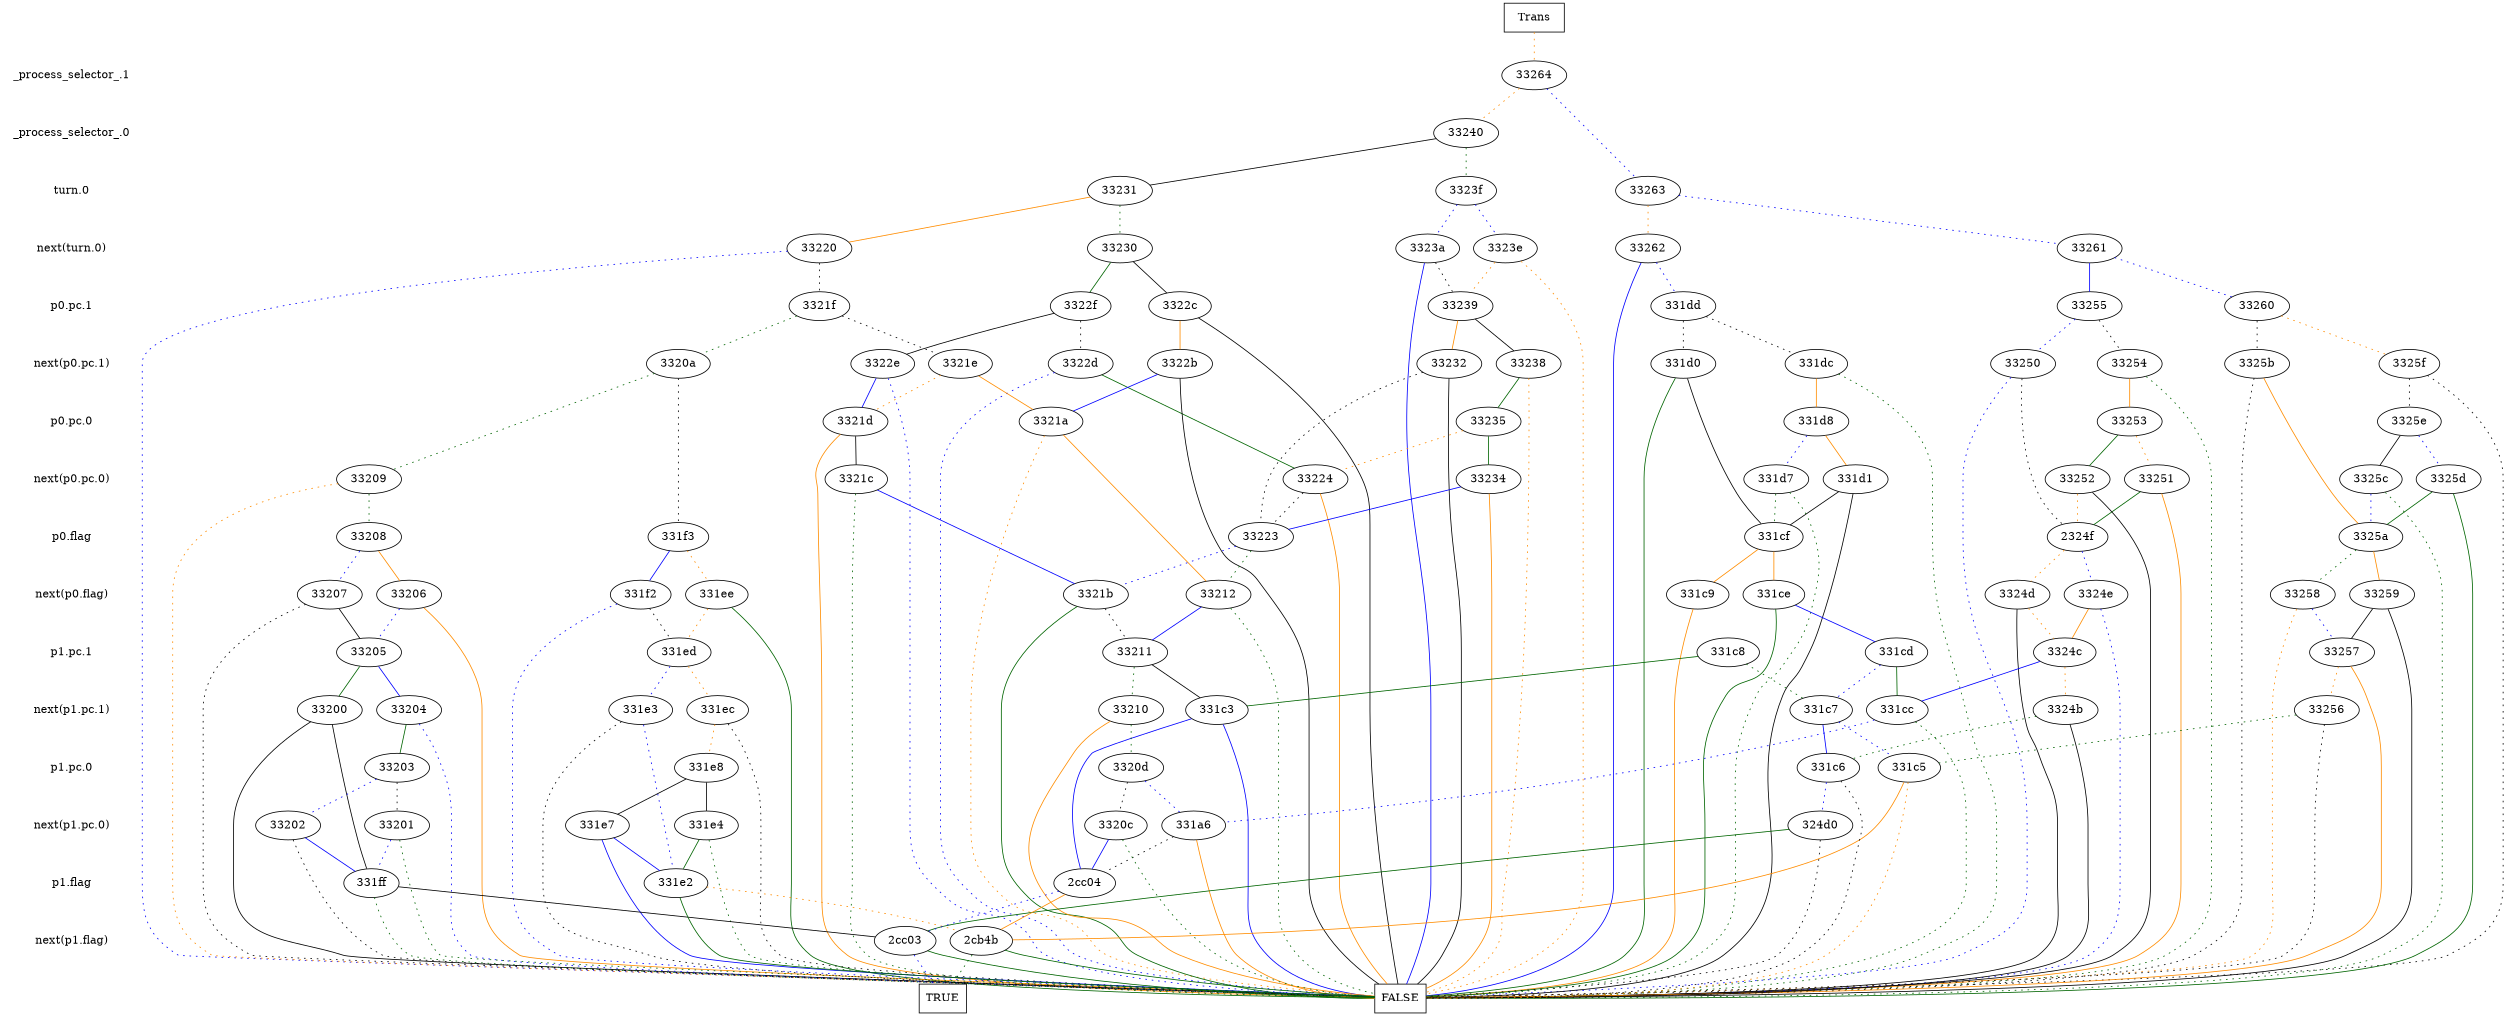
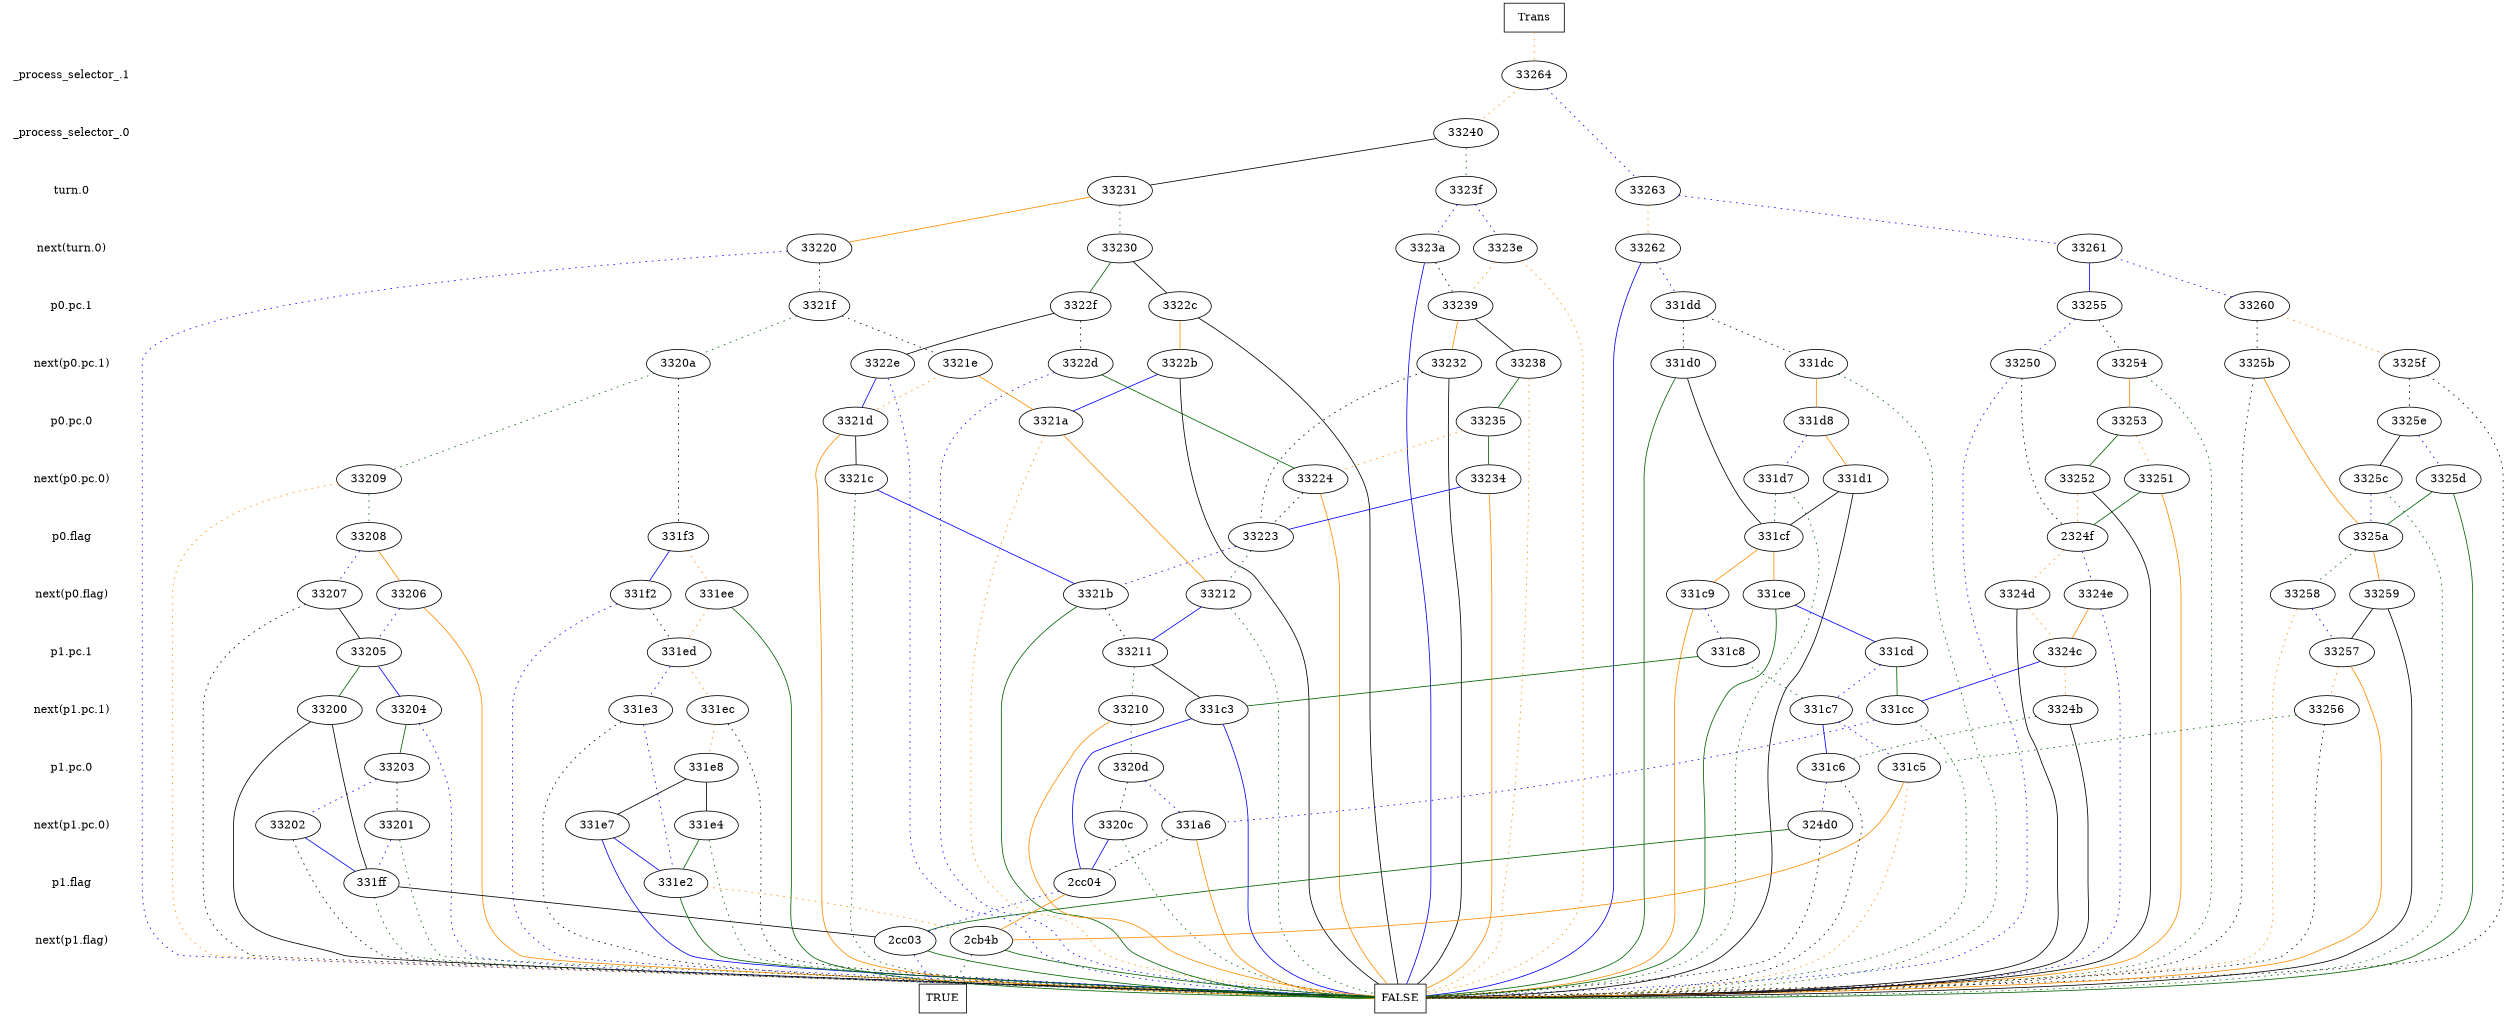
none -> (1713, 623)
